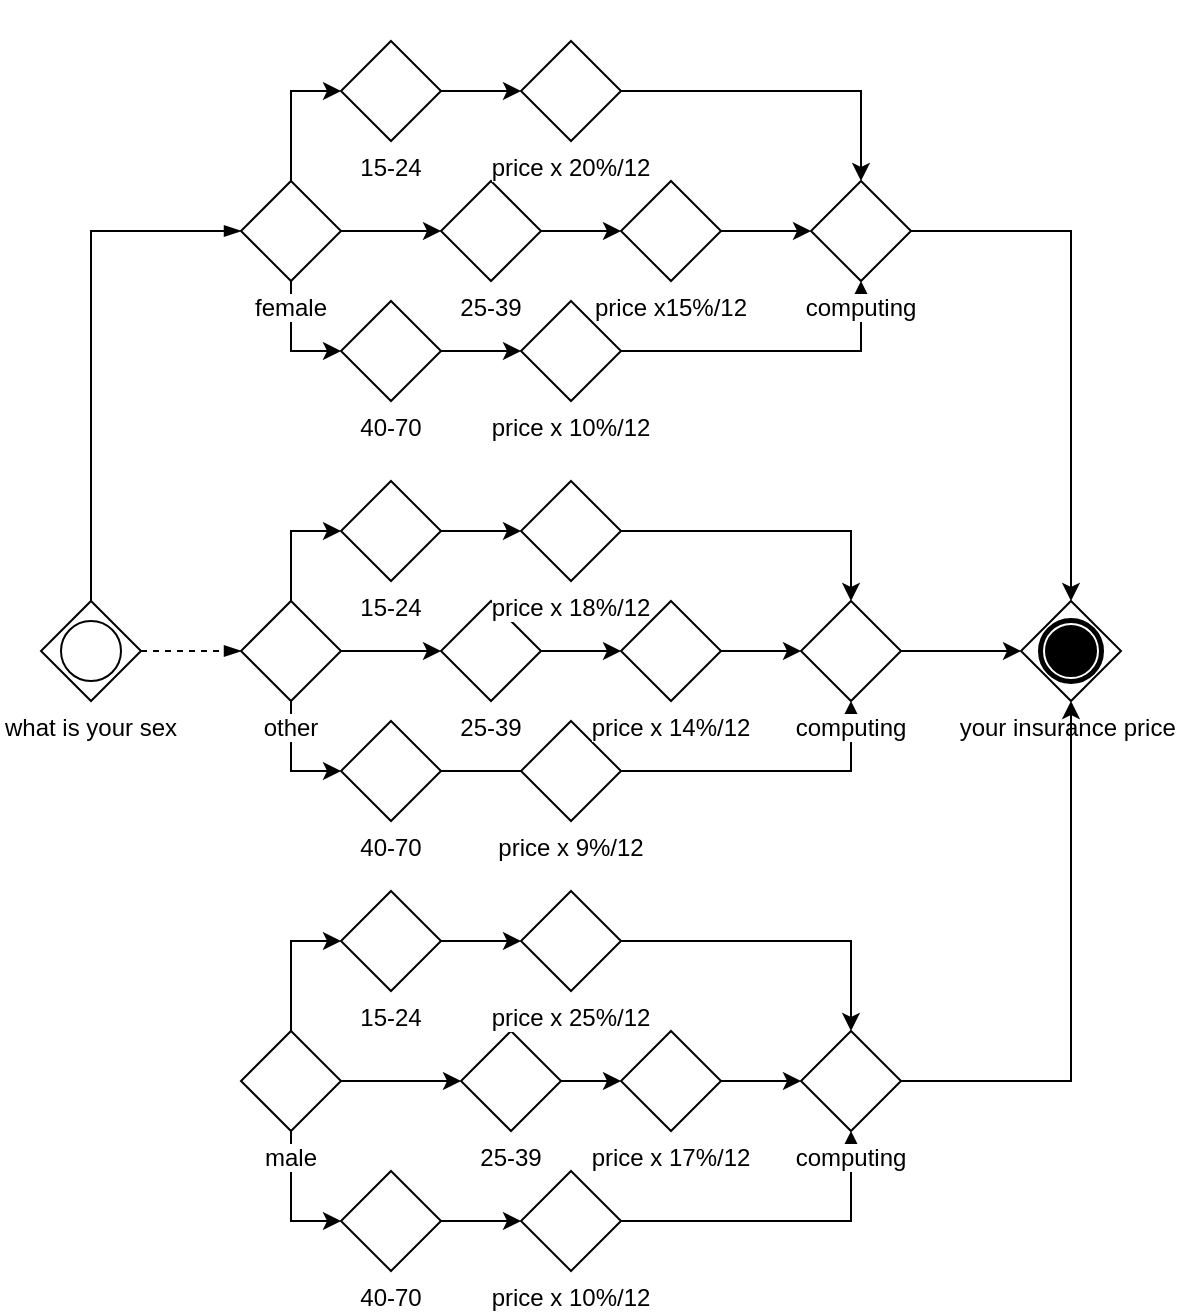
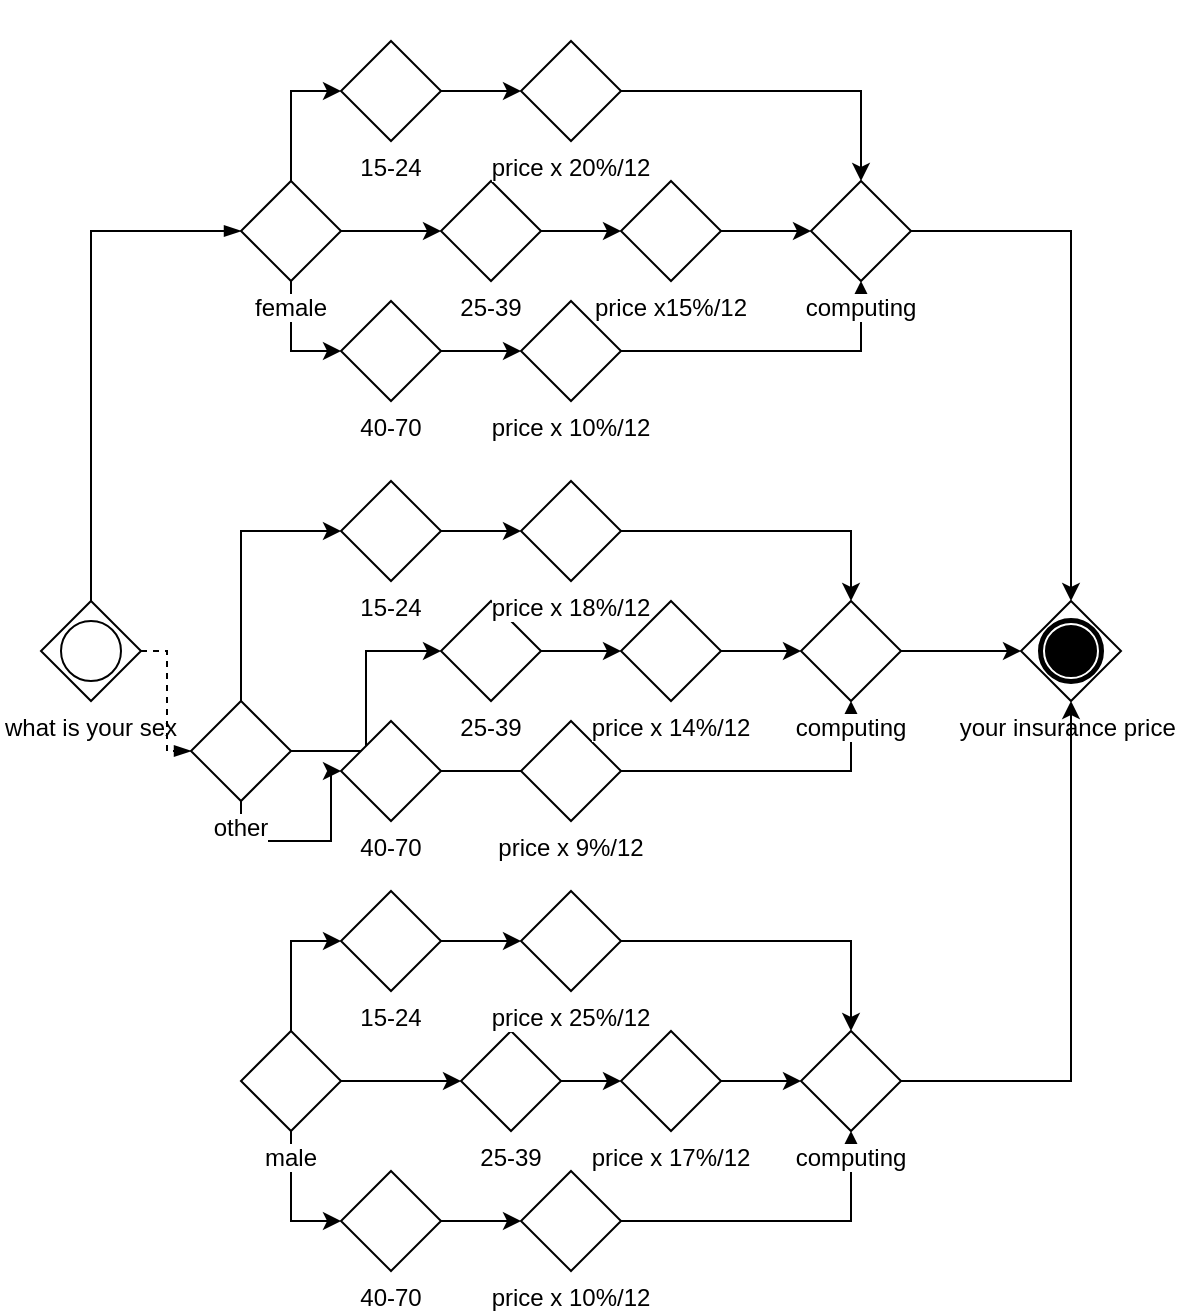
(291, 651) -> (241, 751)
